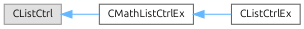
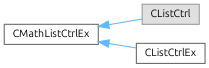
(85, 14) -> (125, 22)
